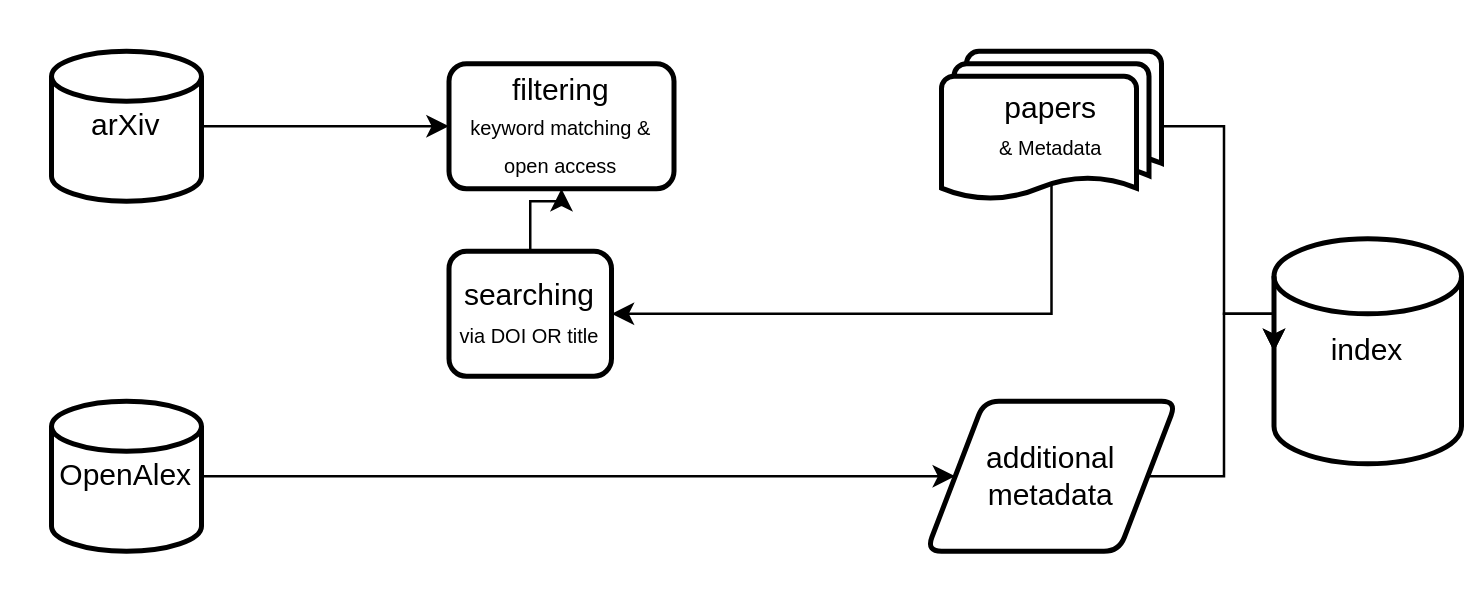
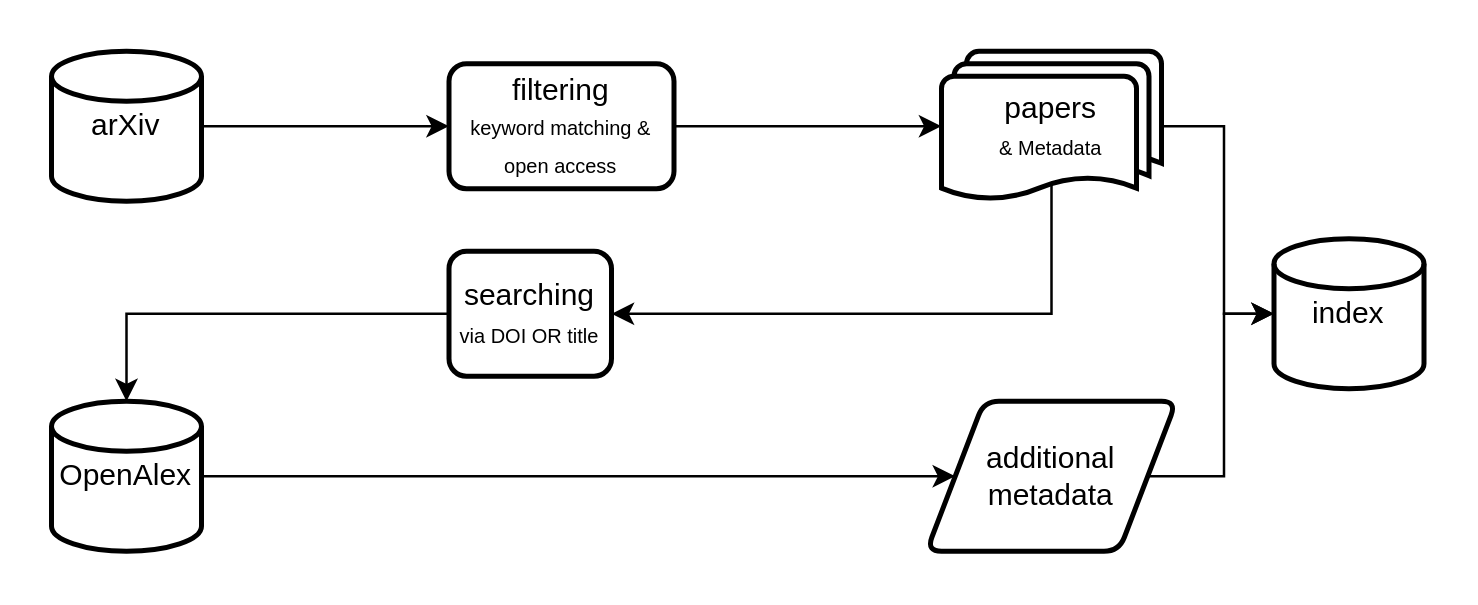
none -> (800, 126)
(530, 209) -> (251, 314)
(1368, 351) -> (1349, 314)
